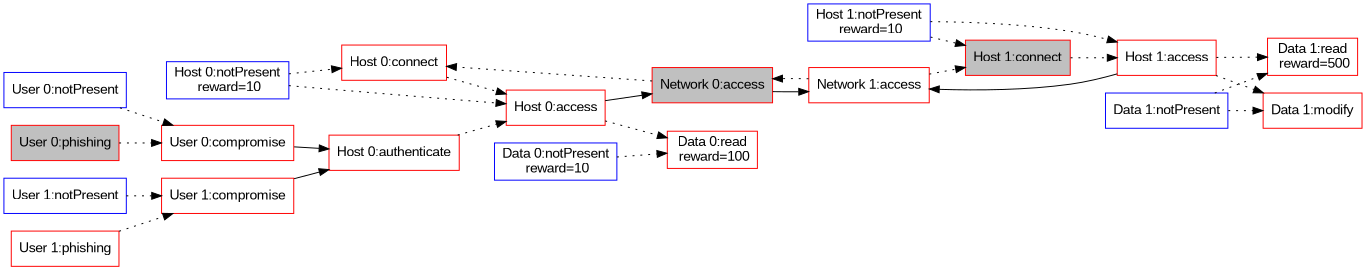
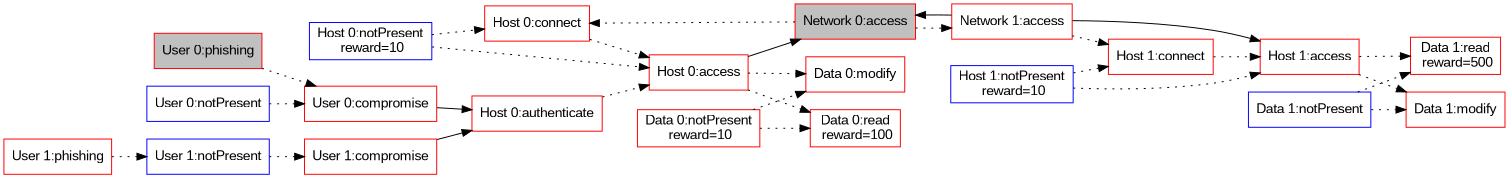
(1018, 58) -> (1161, 57)
none -> (855, 74)
(796, 79) -> (939, 15)
(1029, 88) -> (1162, 24)
(786, 92) -> (929, 28)
(556, 162) -> (699, 128)
(141, 224) -> (124, 157)
